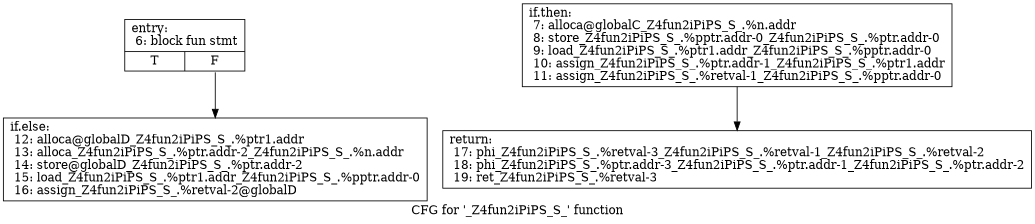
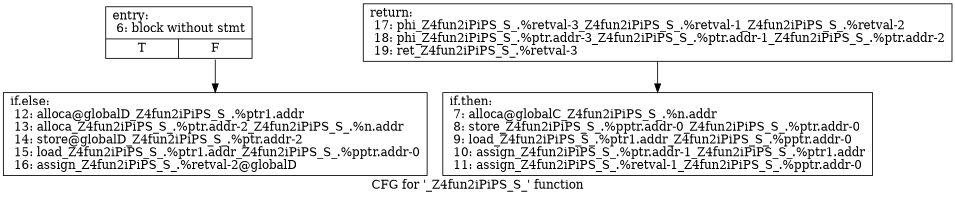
(185, 41) -> (179, 29)
(737, 104) -> (658, 73)
